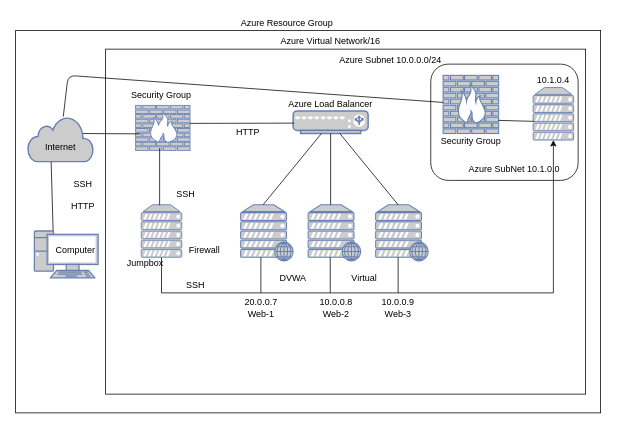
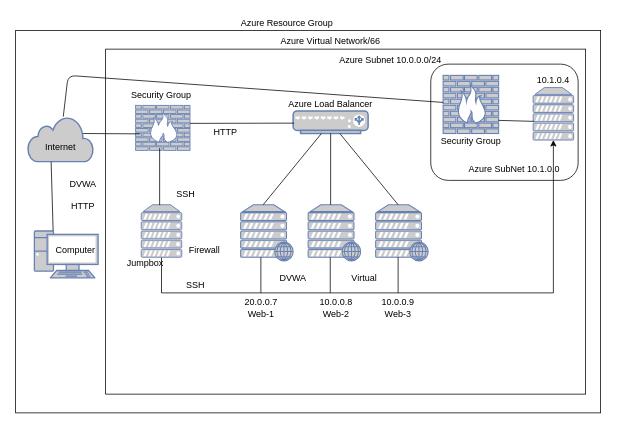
(330, 42) -> (330, 42)
(248, 133) -> (225, 133)
(83, 195) -> (83, 195)
